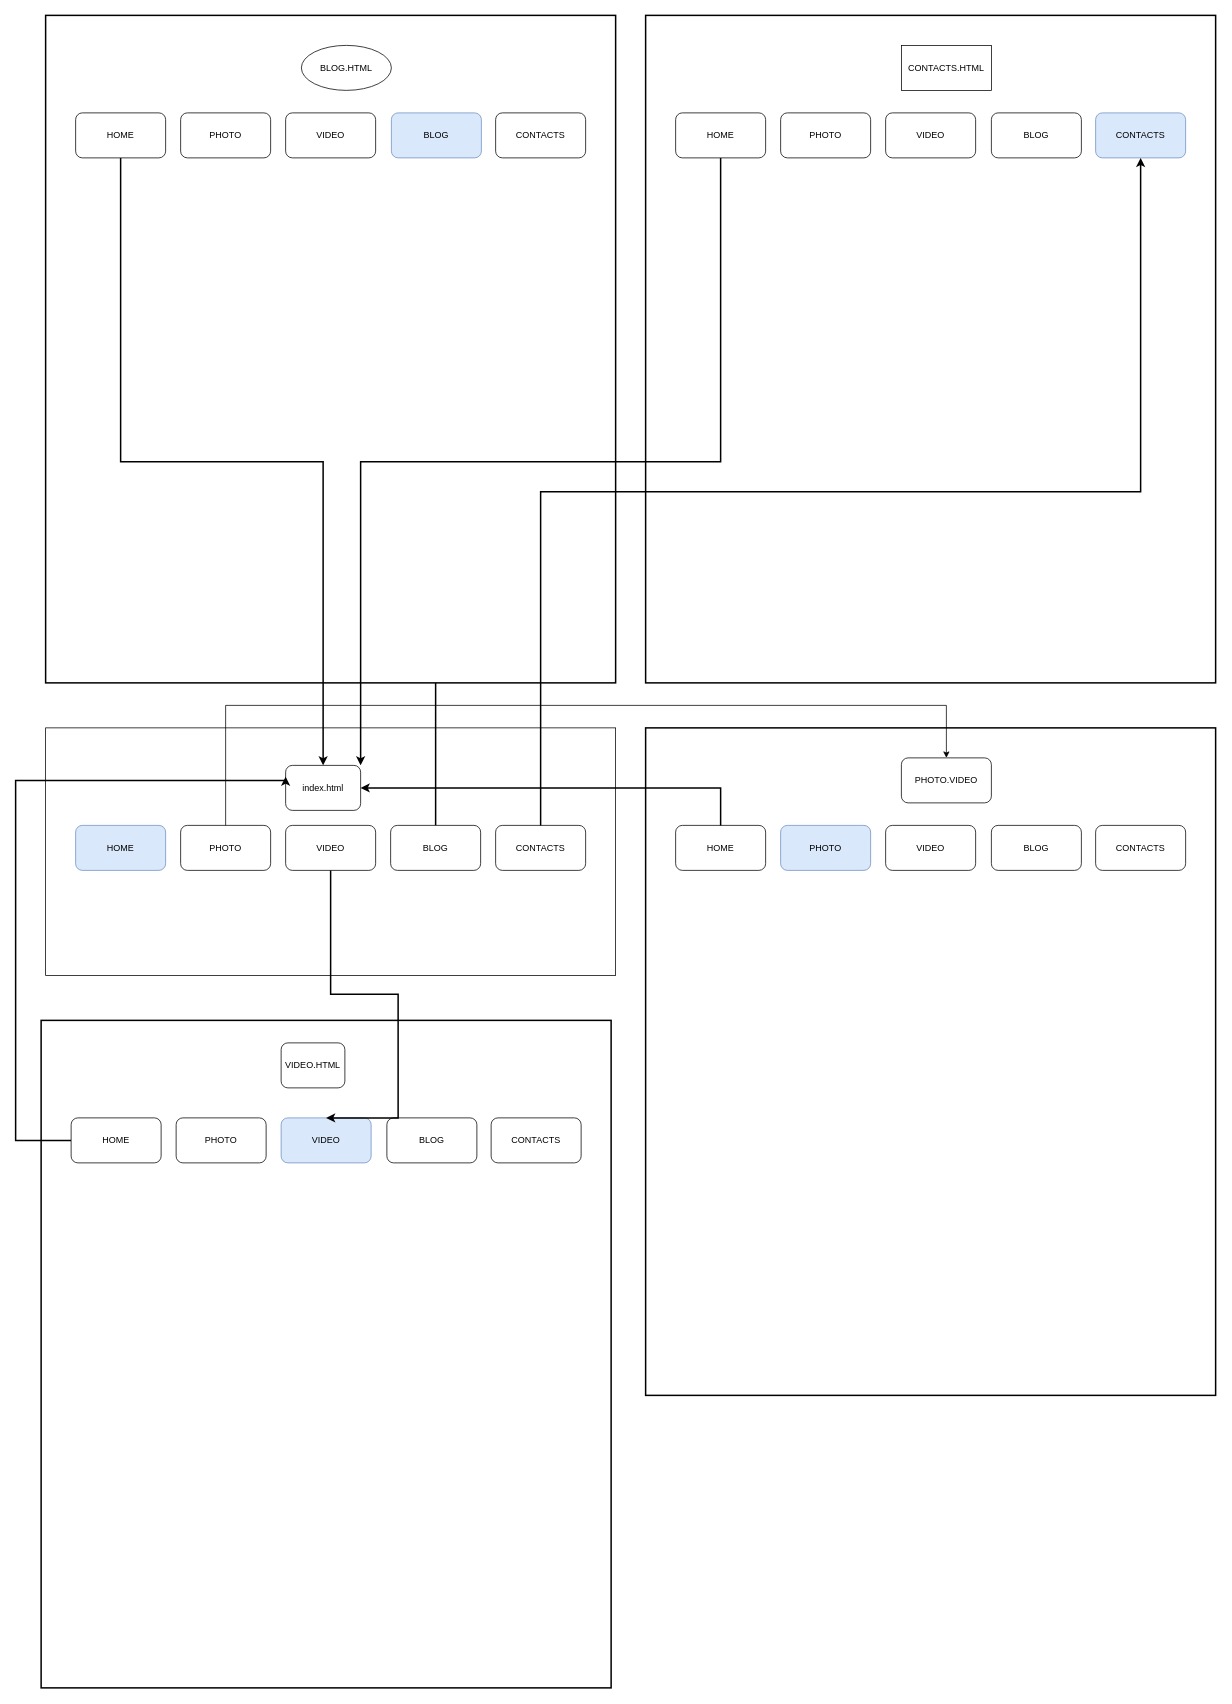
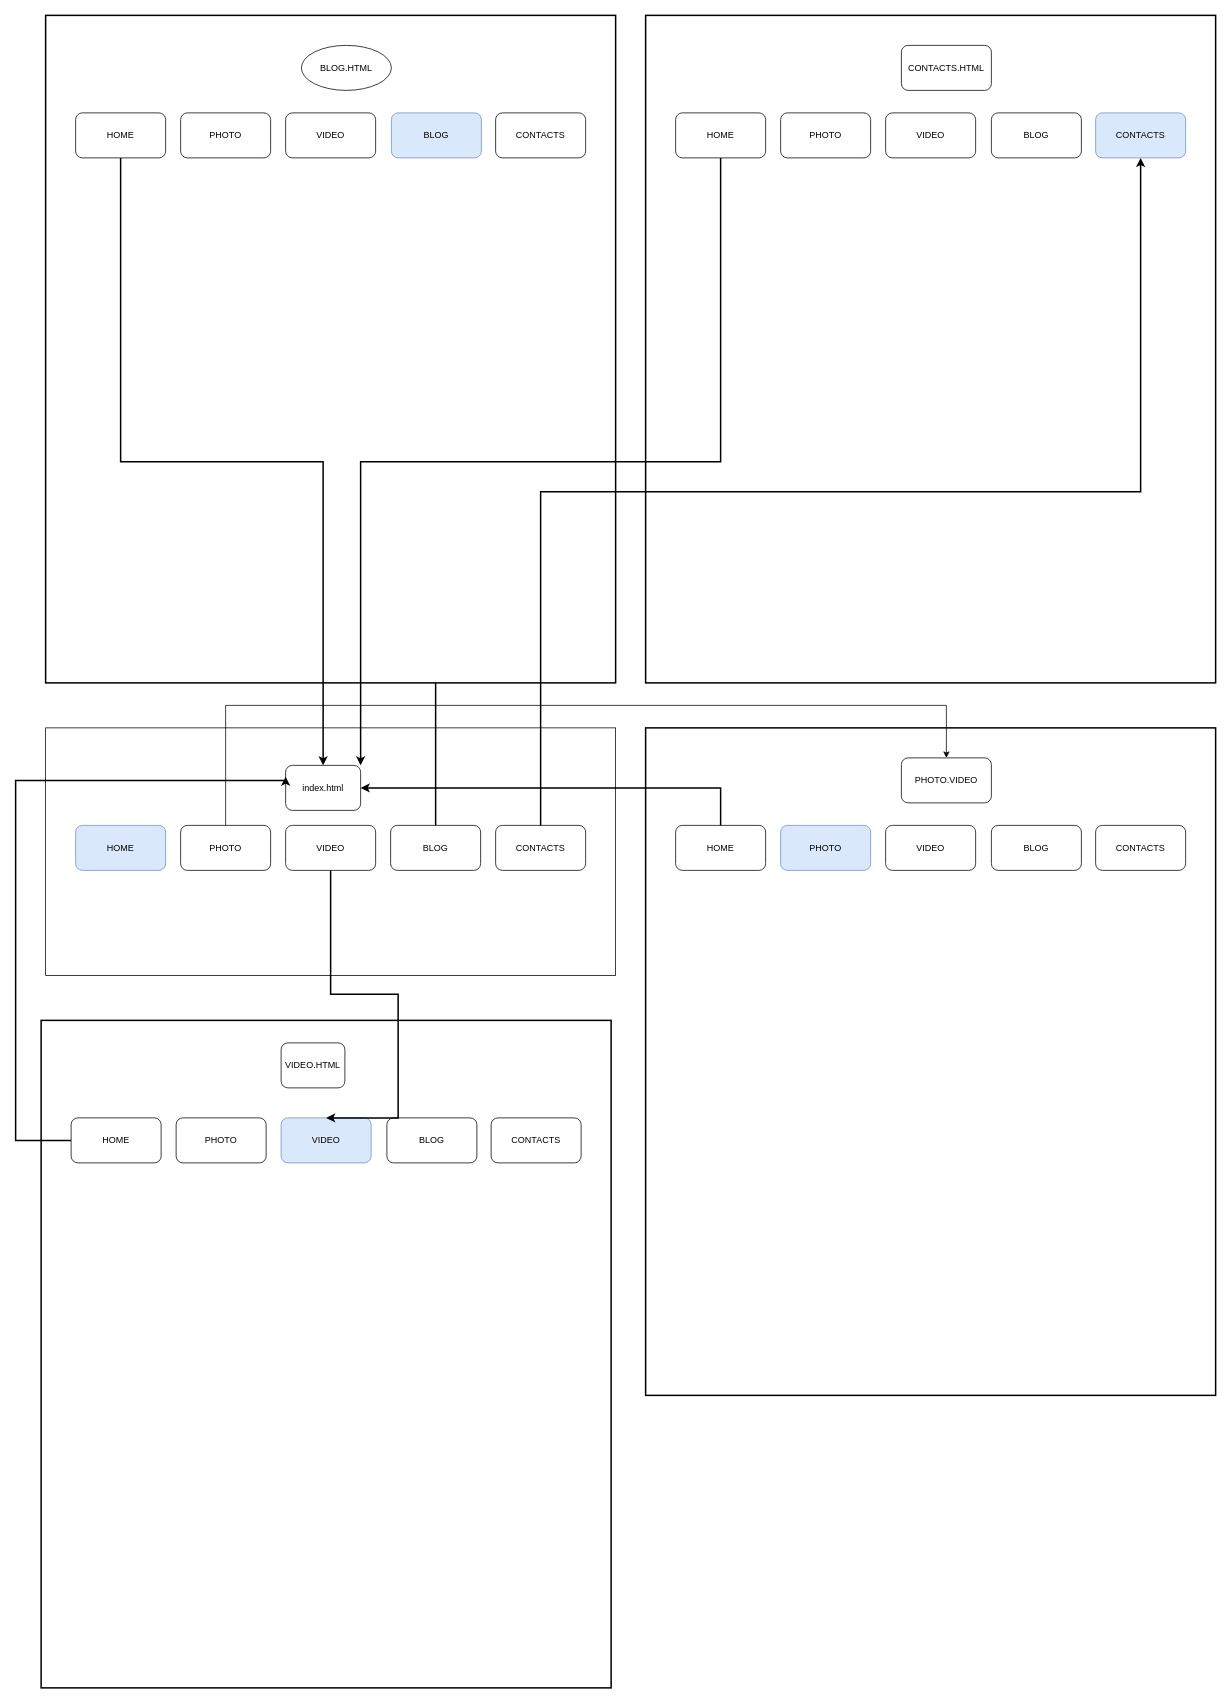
(946, 68) -> (946, 68)
